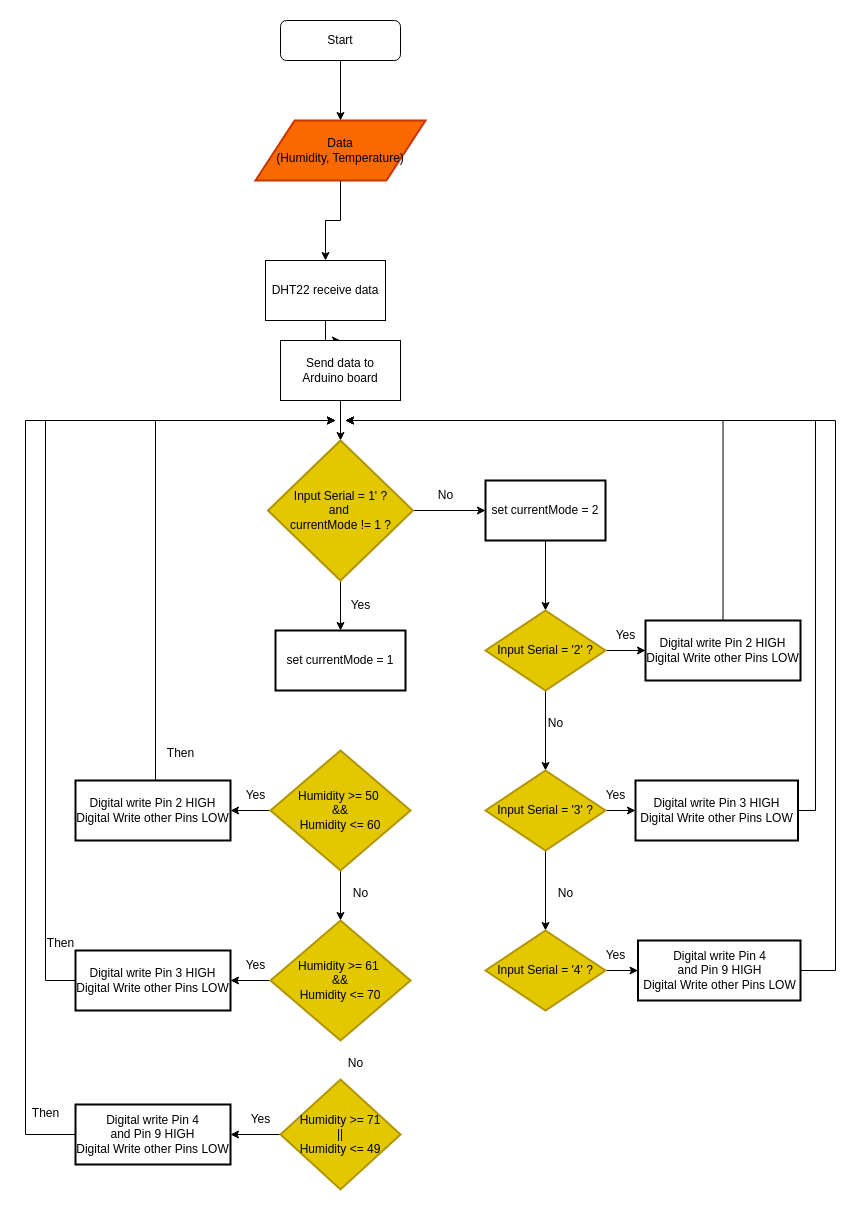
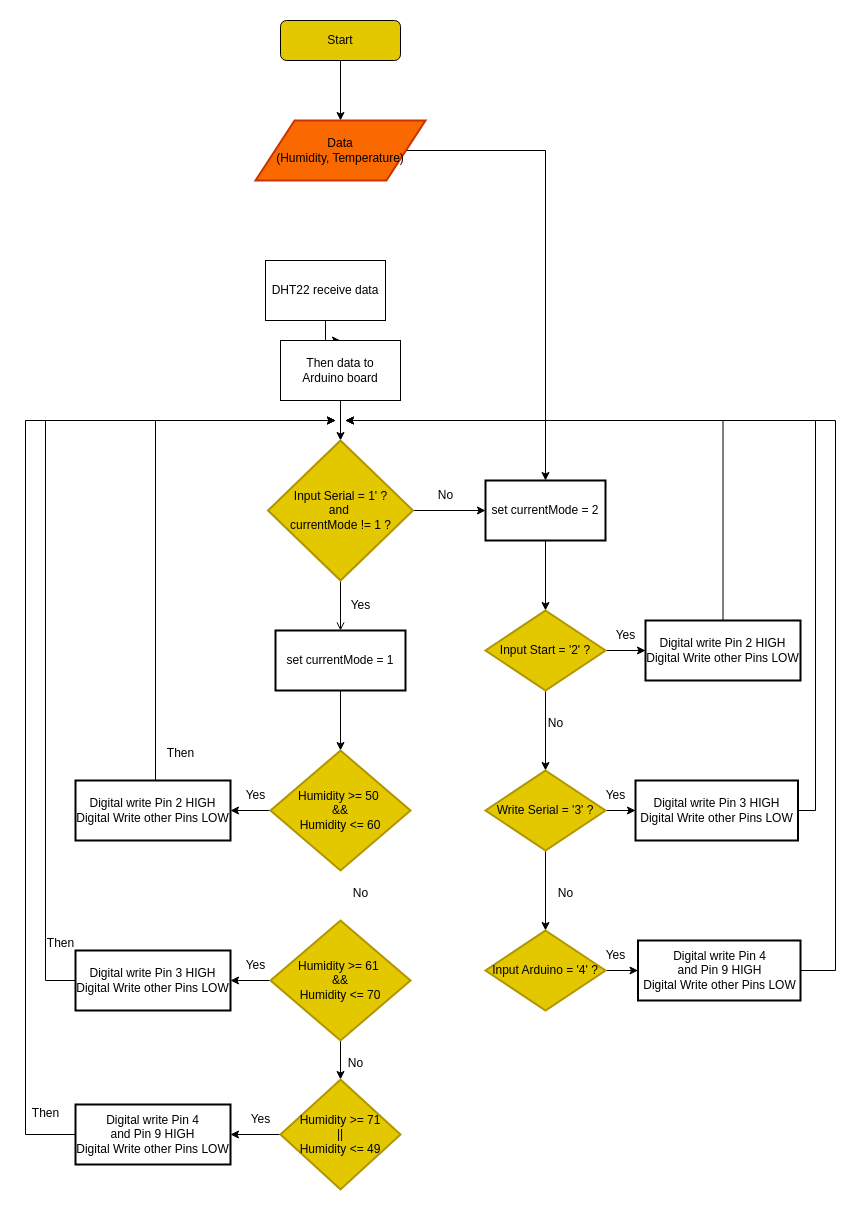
(341, 41) -> (341, 41)
(337, 221) -> (546, 243)
(341, 371) -> (341, 371)
(341, 622) -> (341, 624)
(546, 651) -> (546, 651)
none -> (341, 717)
(546, 811) -> (546, 811)
(341, 892) -> none
(546, 971) -> (546, 971)
none -> (341, 1058)
